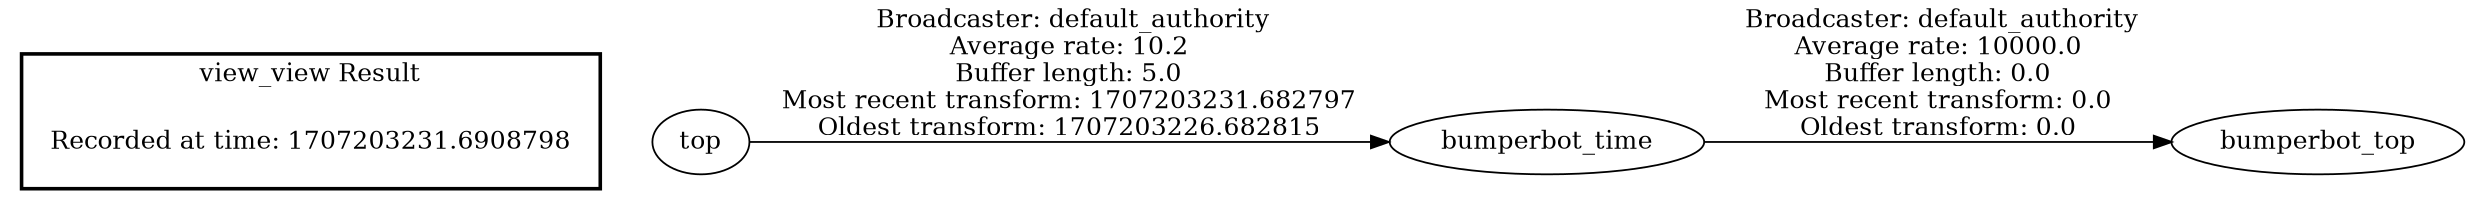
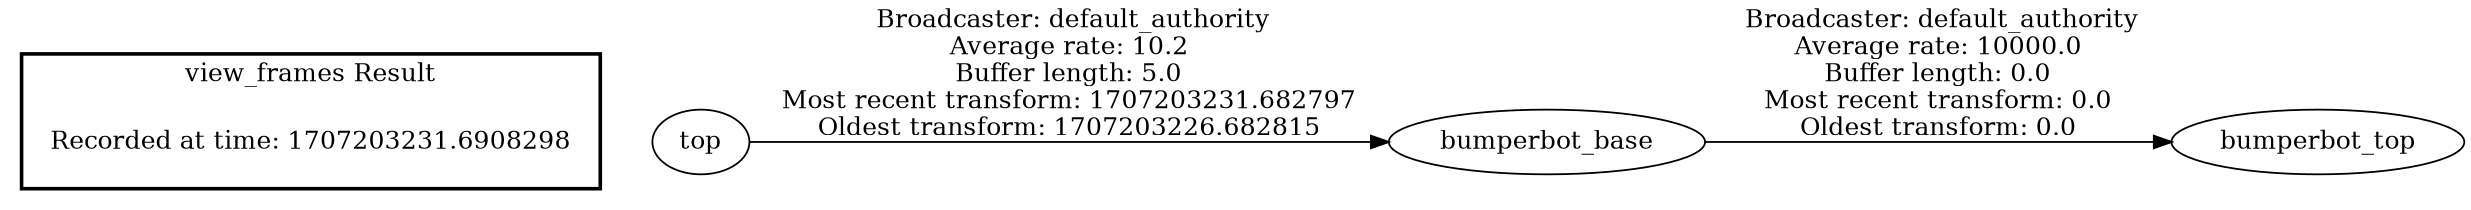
(311, 75) -> (311, 75)
(311, 142) -> (311, 142)
(1547, 142) -> (1547, 142)
